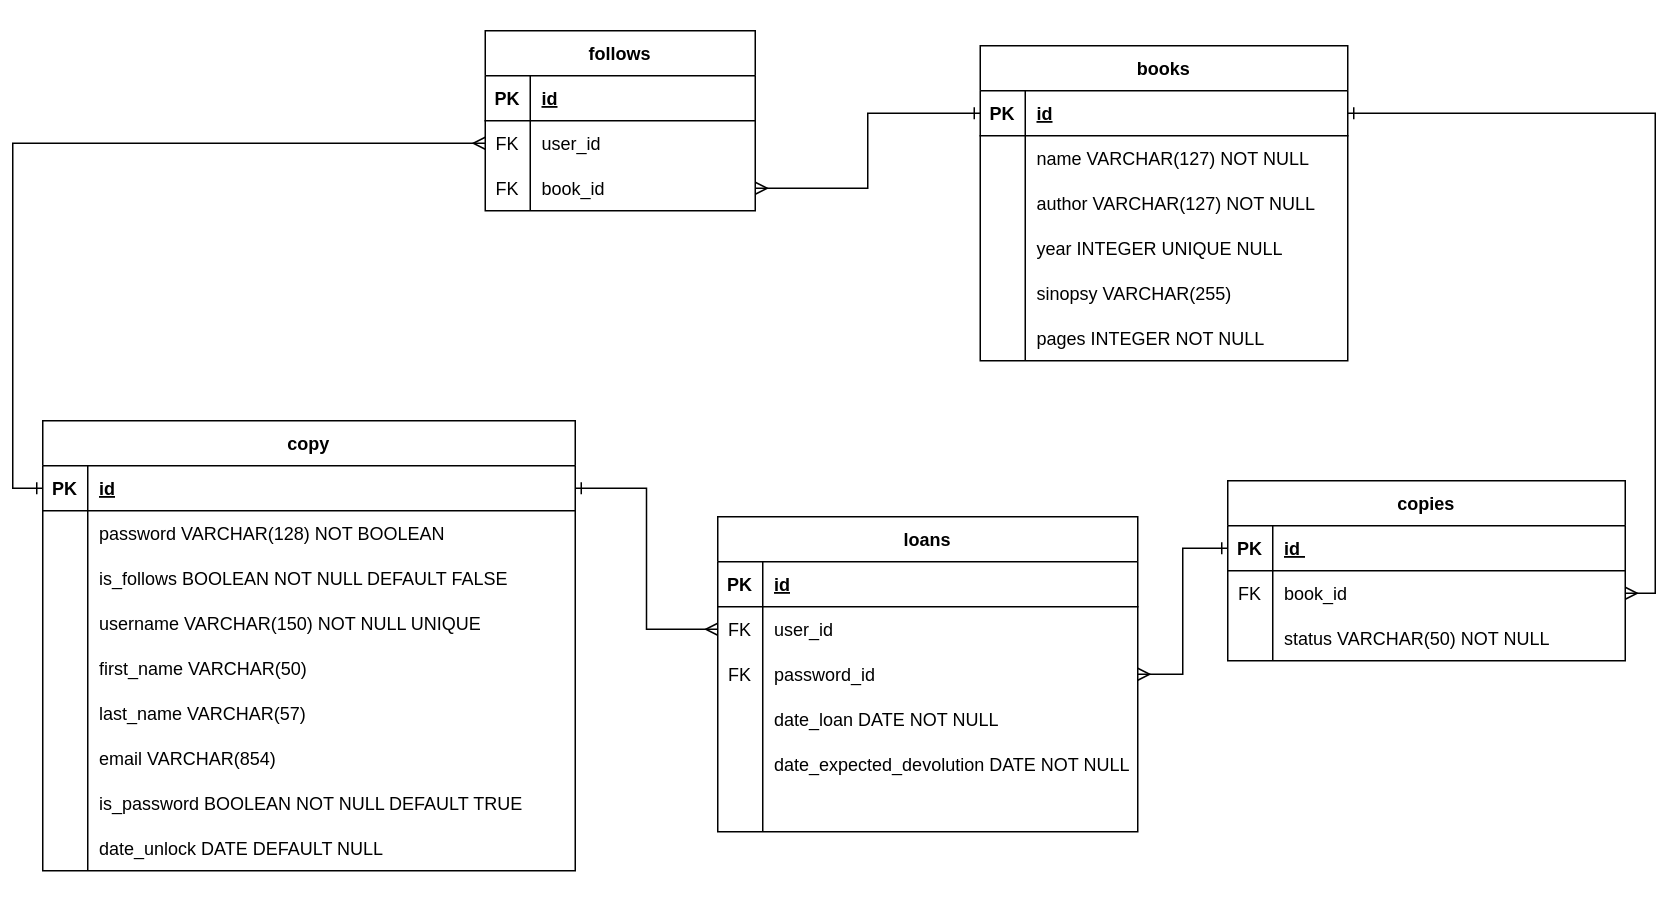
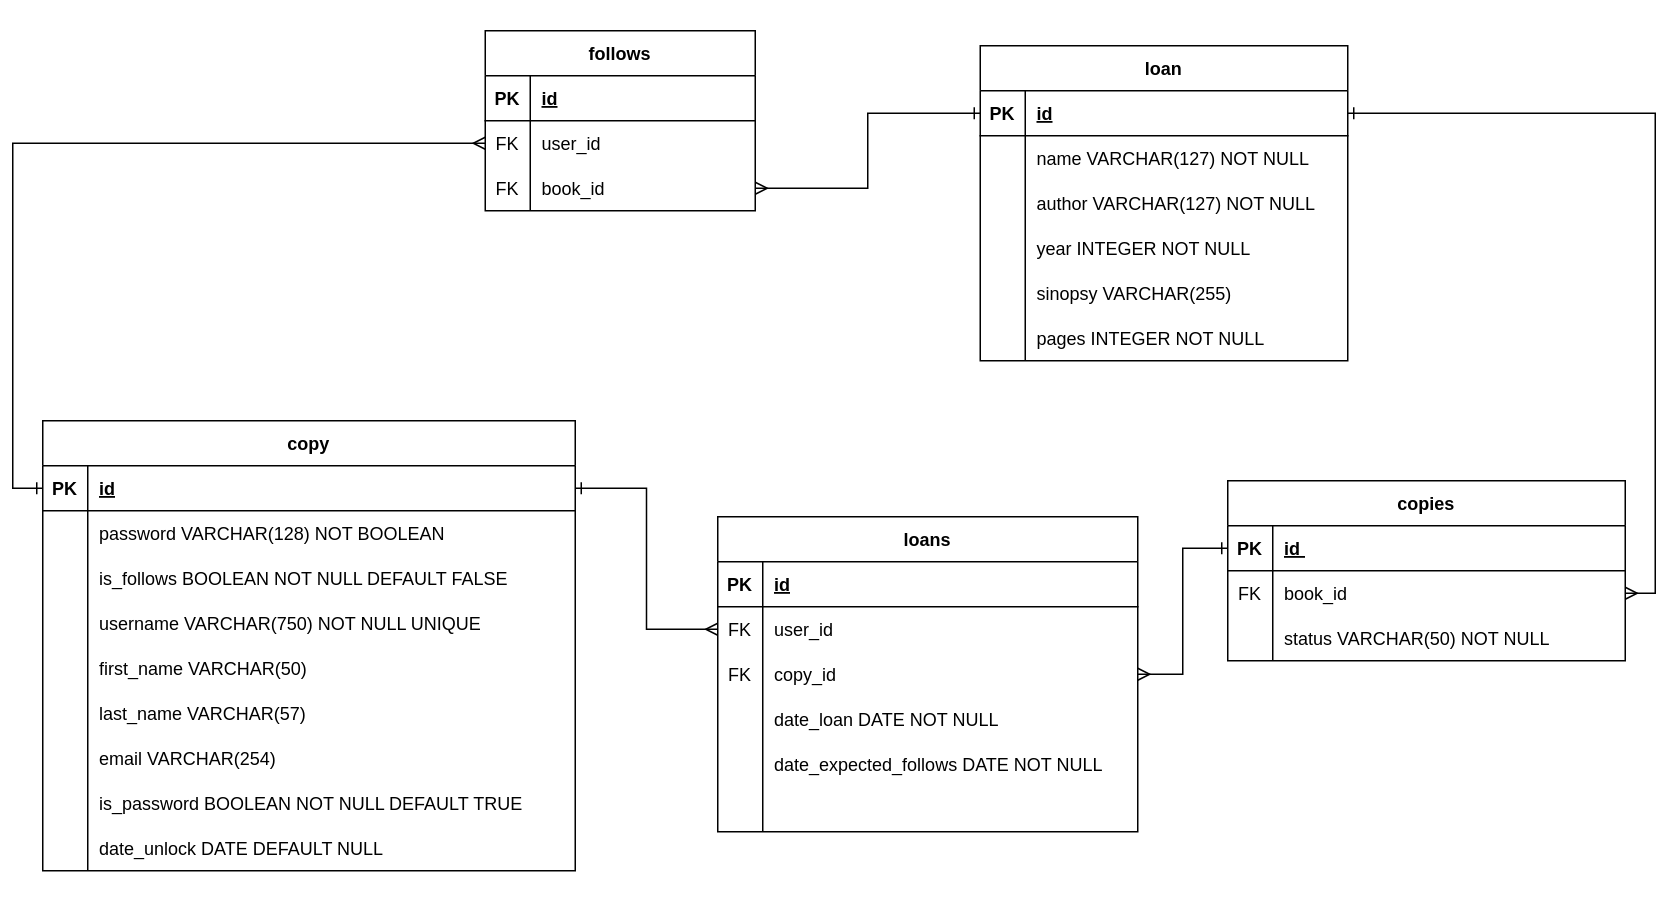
(1163, 69) -> (1163, 69)
(1150, 249) -> (1135, 249)
(276, 624) -> (276, 624)
(827, 675) -> (807, 675)
(183, 759) -> (183, 759)
(954, 765) -> (939, 765)
